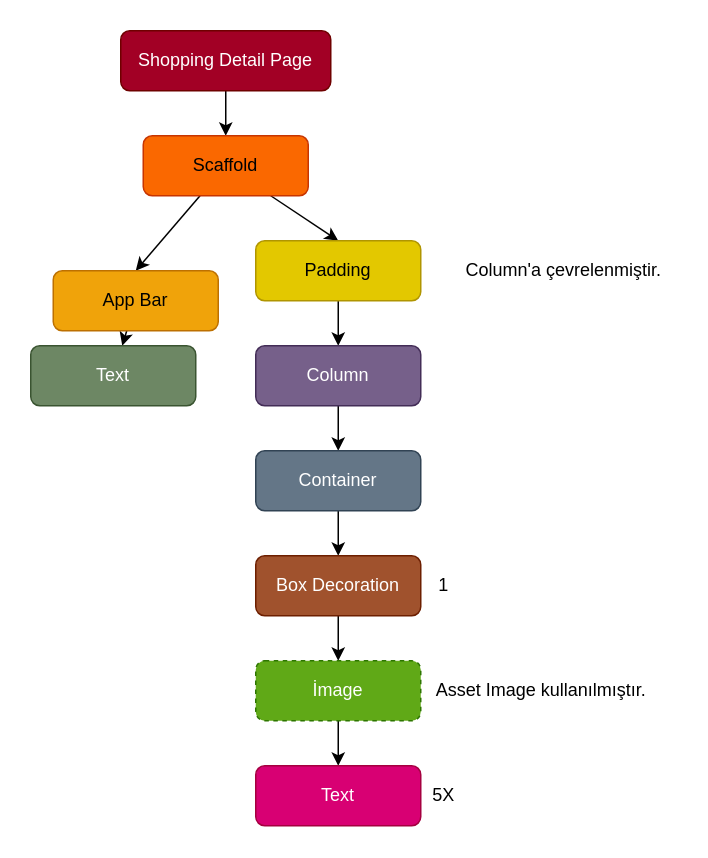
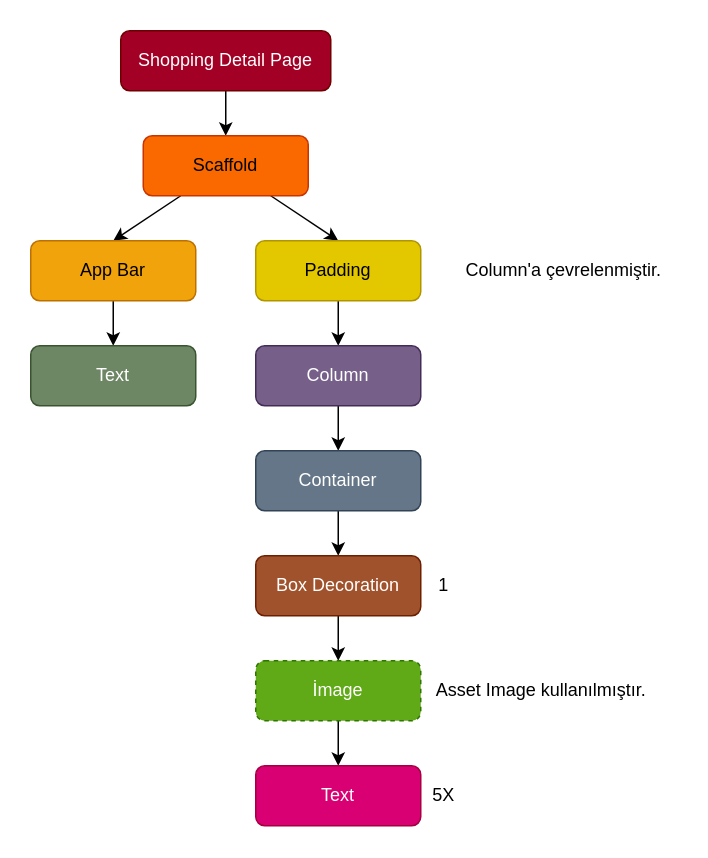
(136, 301) -> (113, 271)
